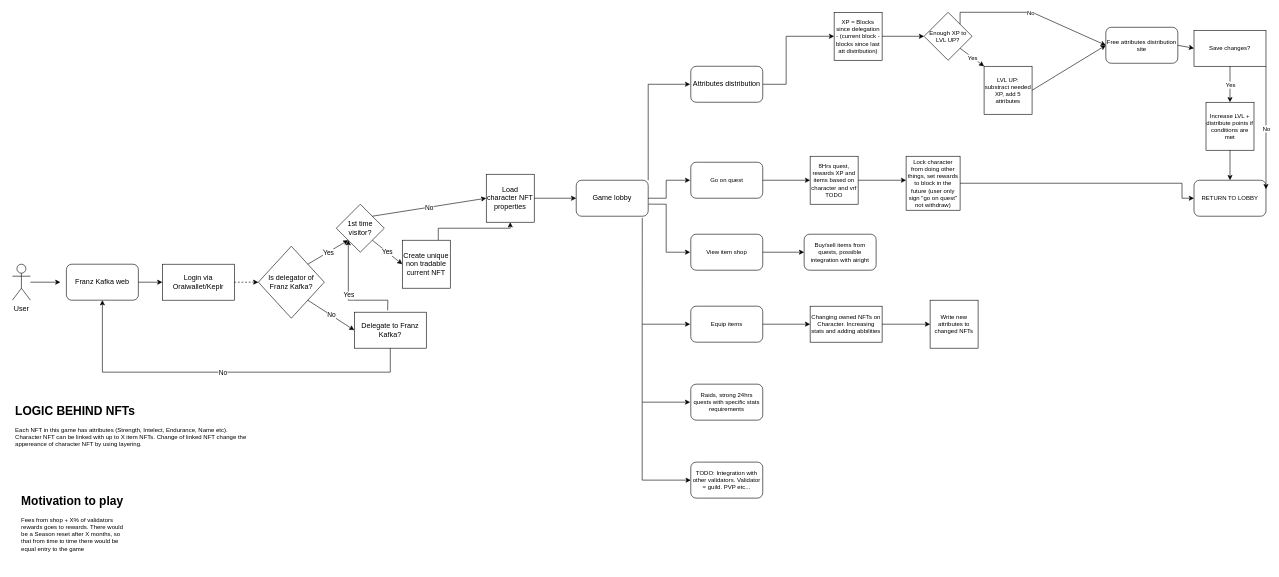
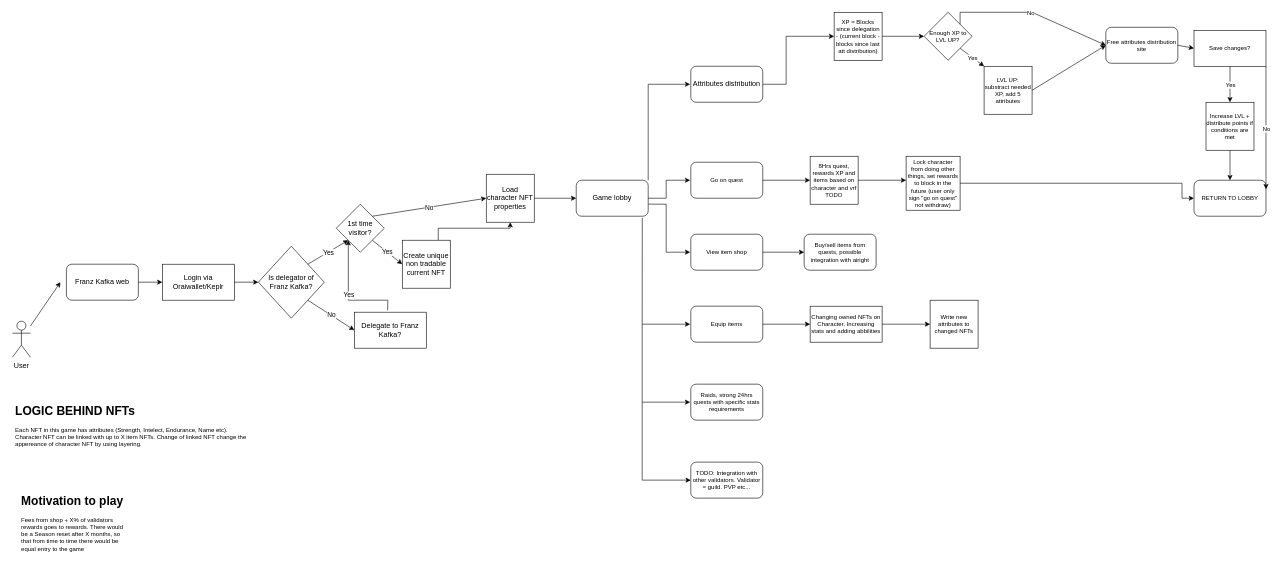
(21, 282) -> (21, 339)
(243, 282) -> (243, 282)
(102, 339) -> none
